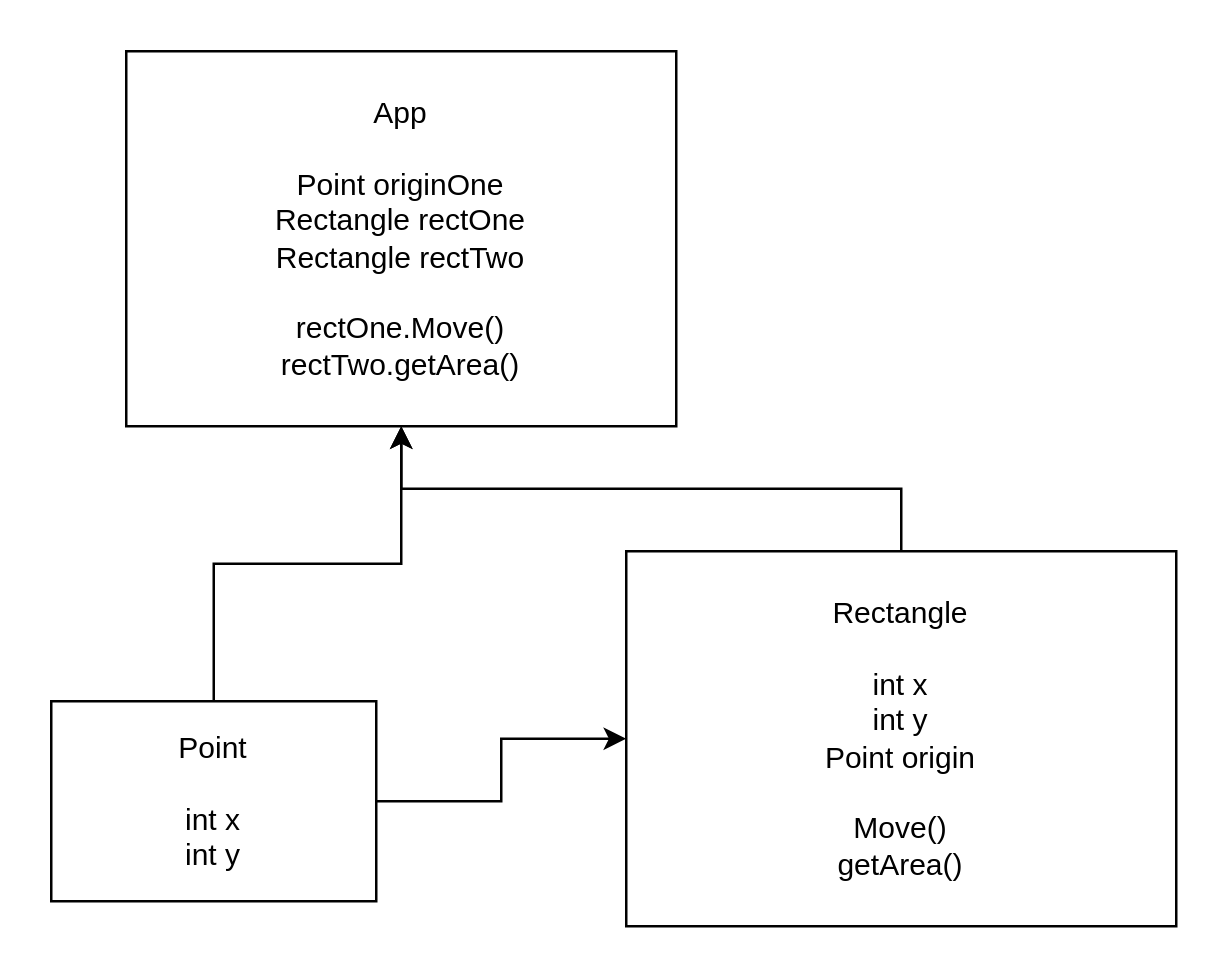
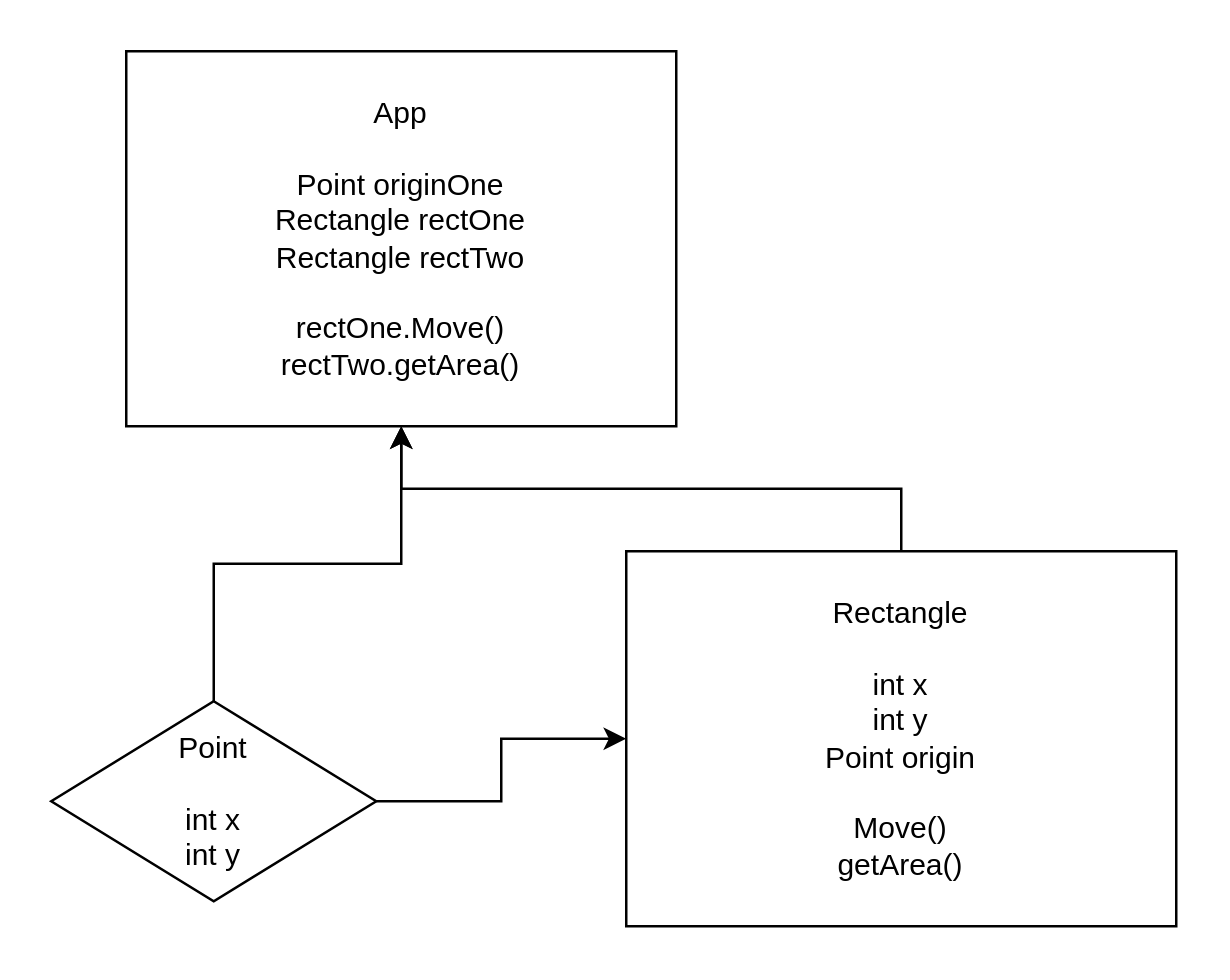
(214, 801) -> (214, 801)
